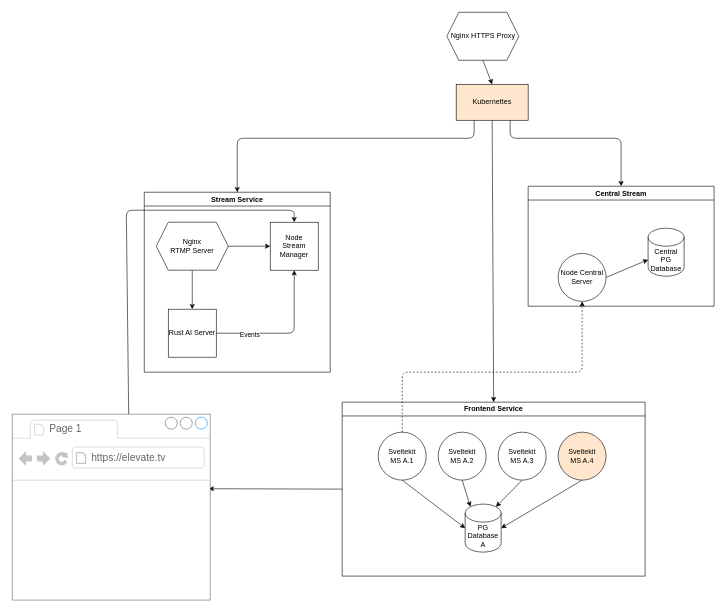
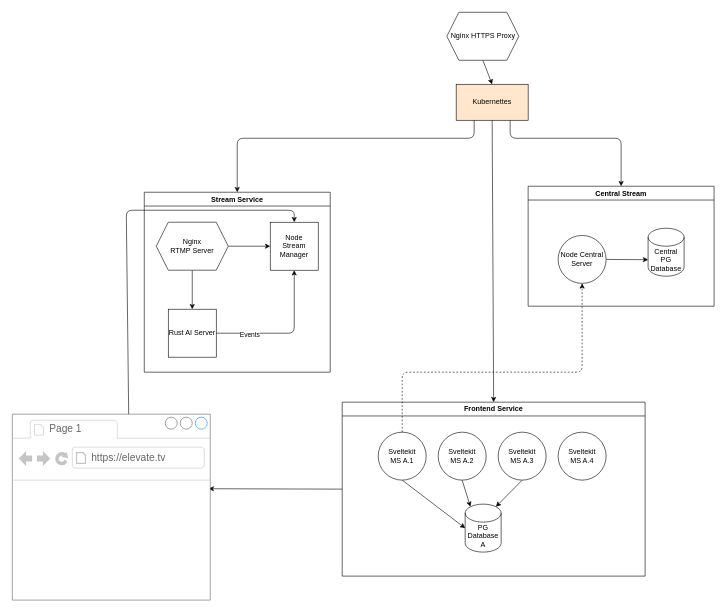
(582, 278) -> (582, 260)
(582, 456) -> (582, 456)
(542, 504) -> none
